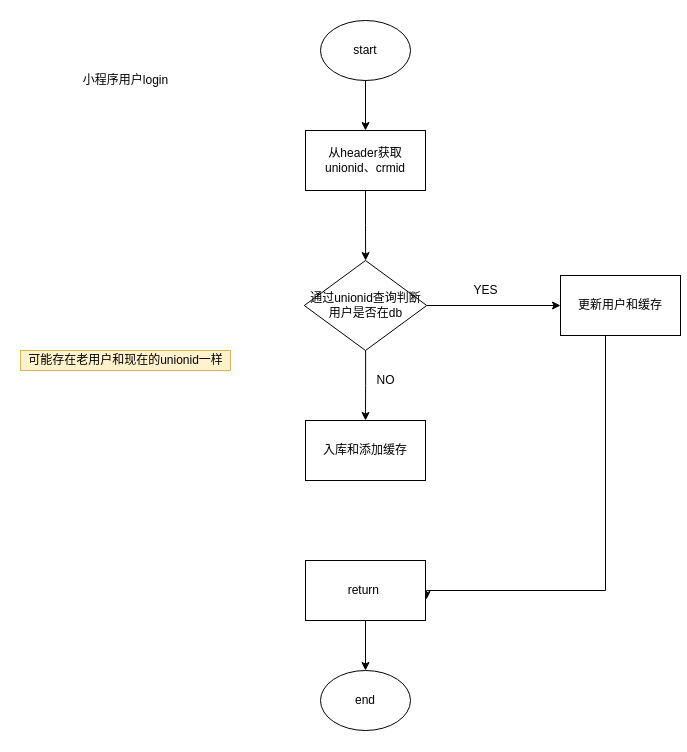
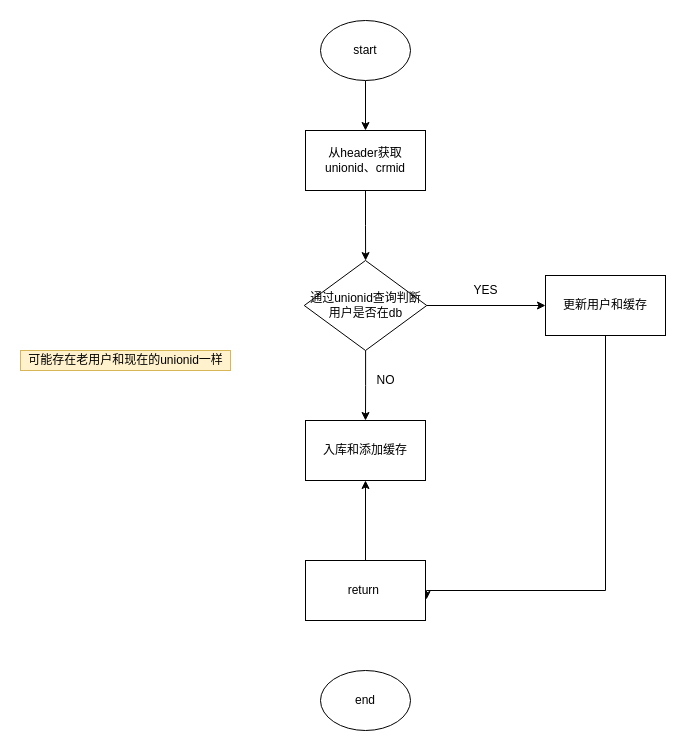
(126, 81) -> none
(621, 306) -> (606, 306)
(366, 642) -> (366, 524)
